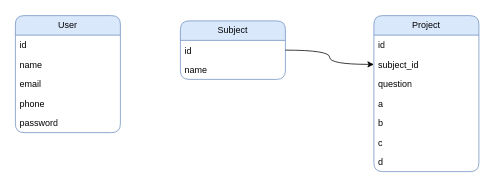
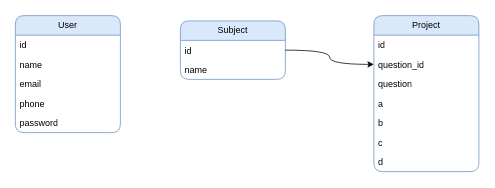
(402, 65) -> (404, 65)
